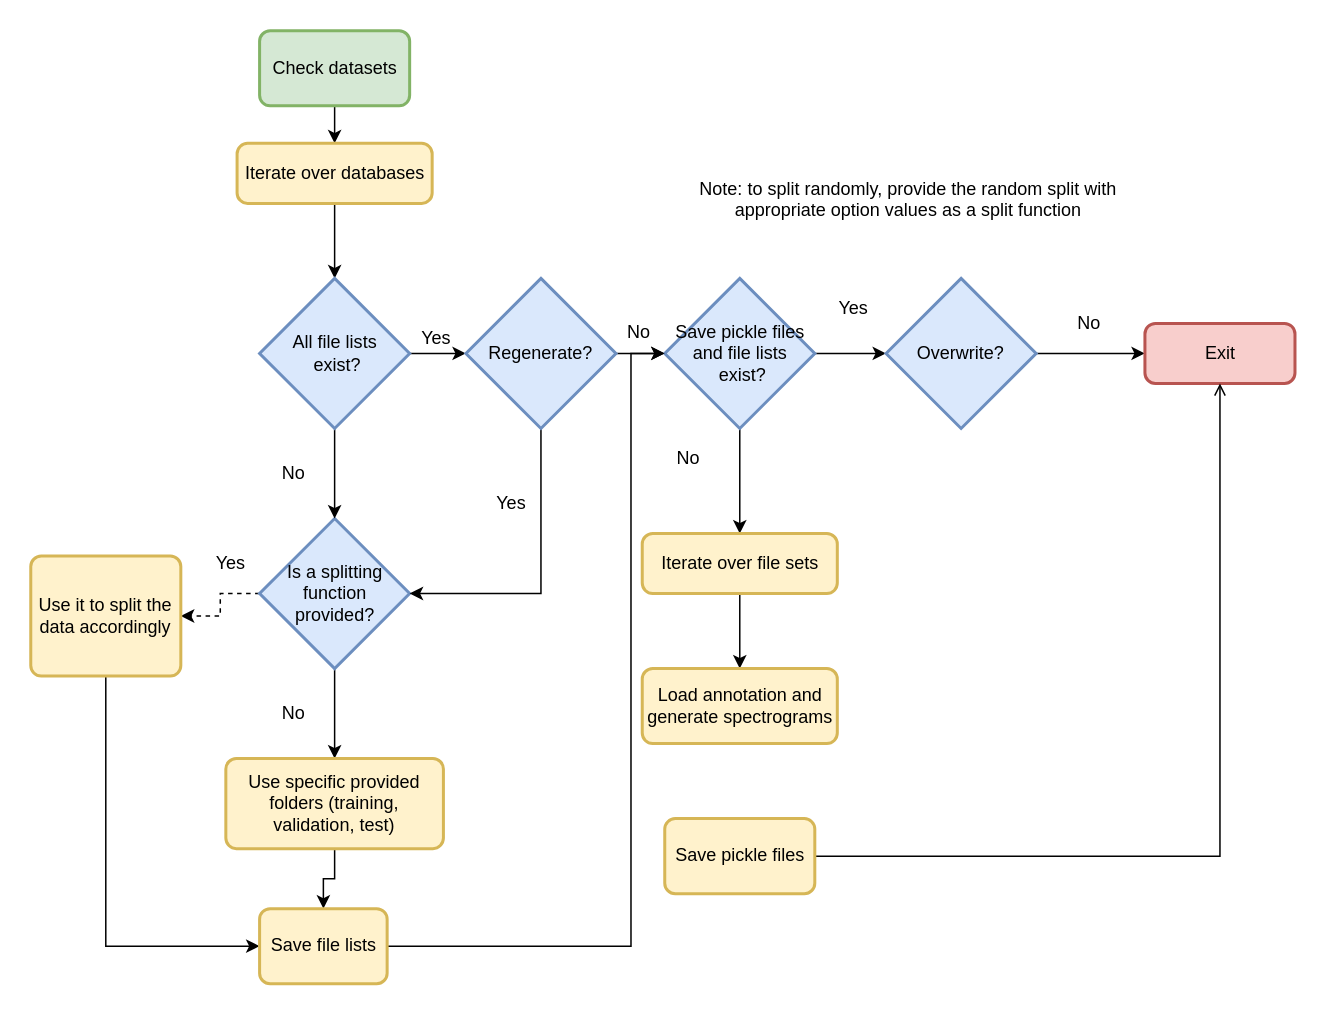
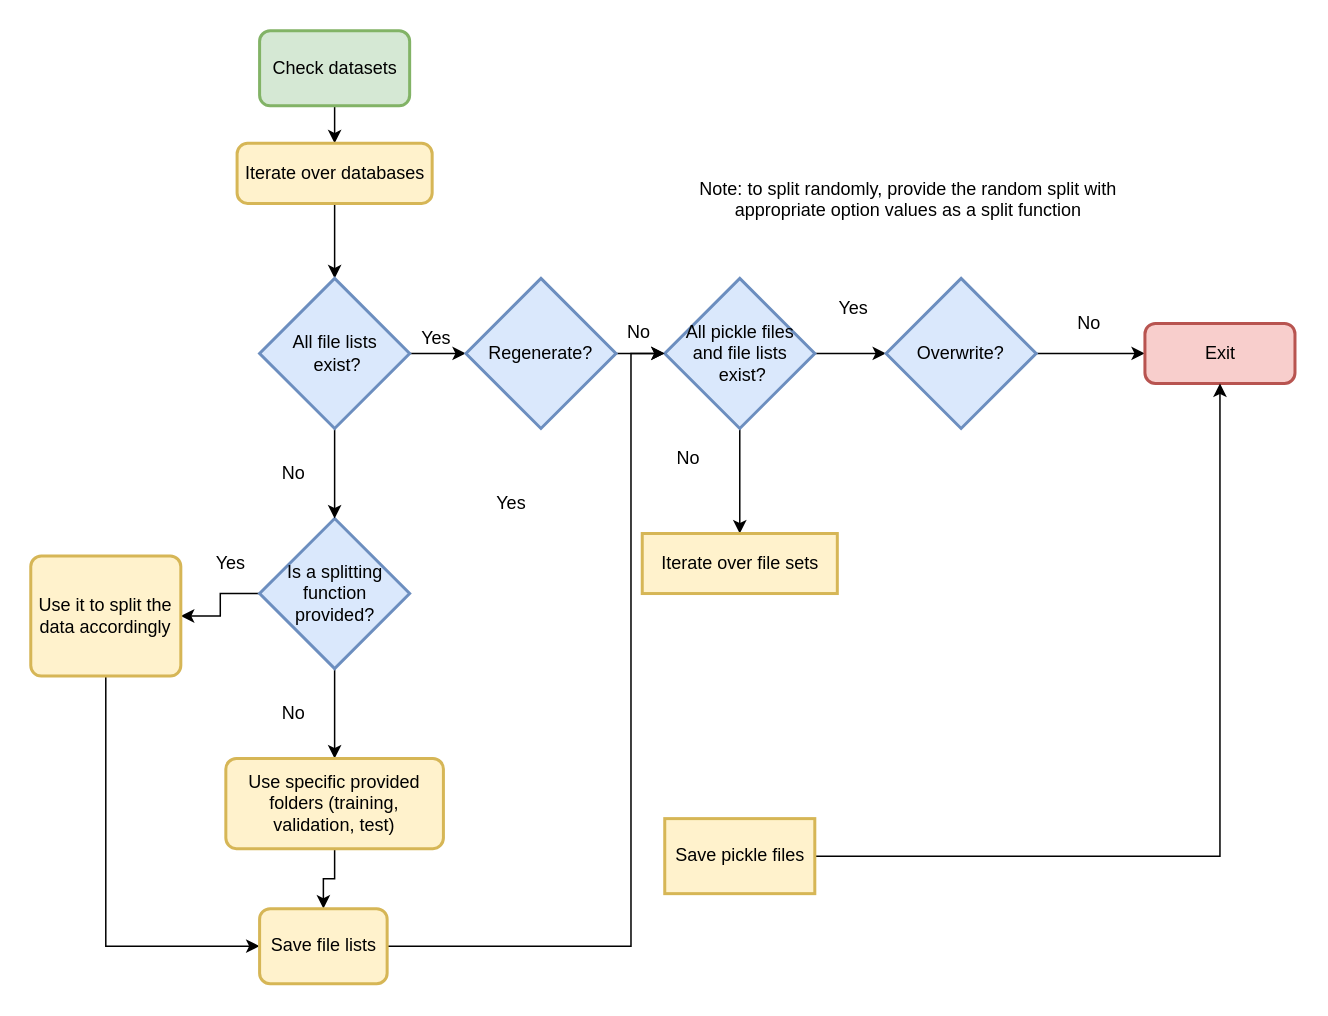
(740, 353) -> (740, 353)
(1220, 392) -> (1220, 395)
(740, 563) -> (740, 563)
(541, 571) -> none
(220, 600) -> (220, 600)
(740, 625) -> none
(740, 706) -> none
(740, 856) -> (740, 856)
